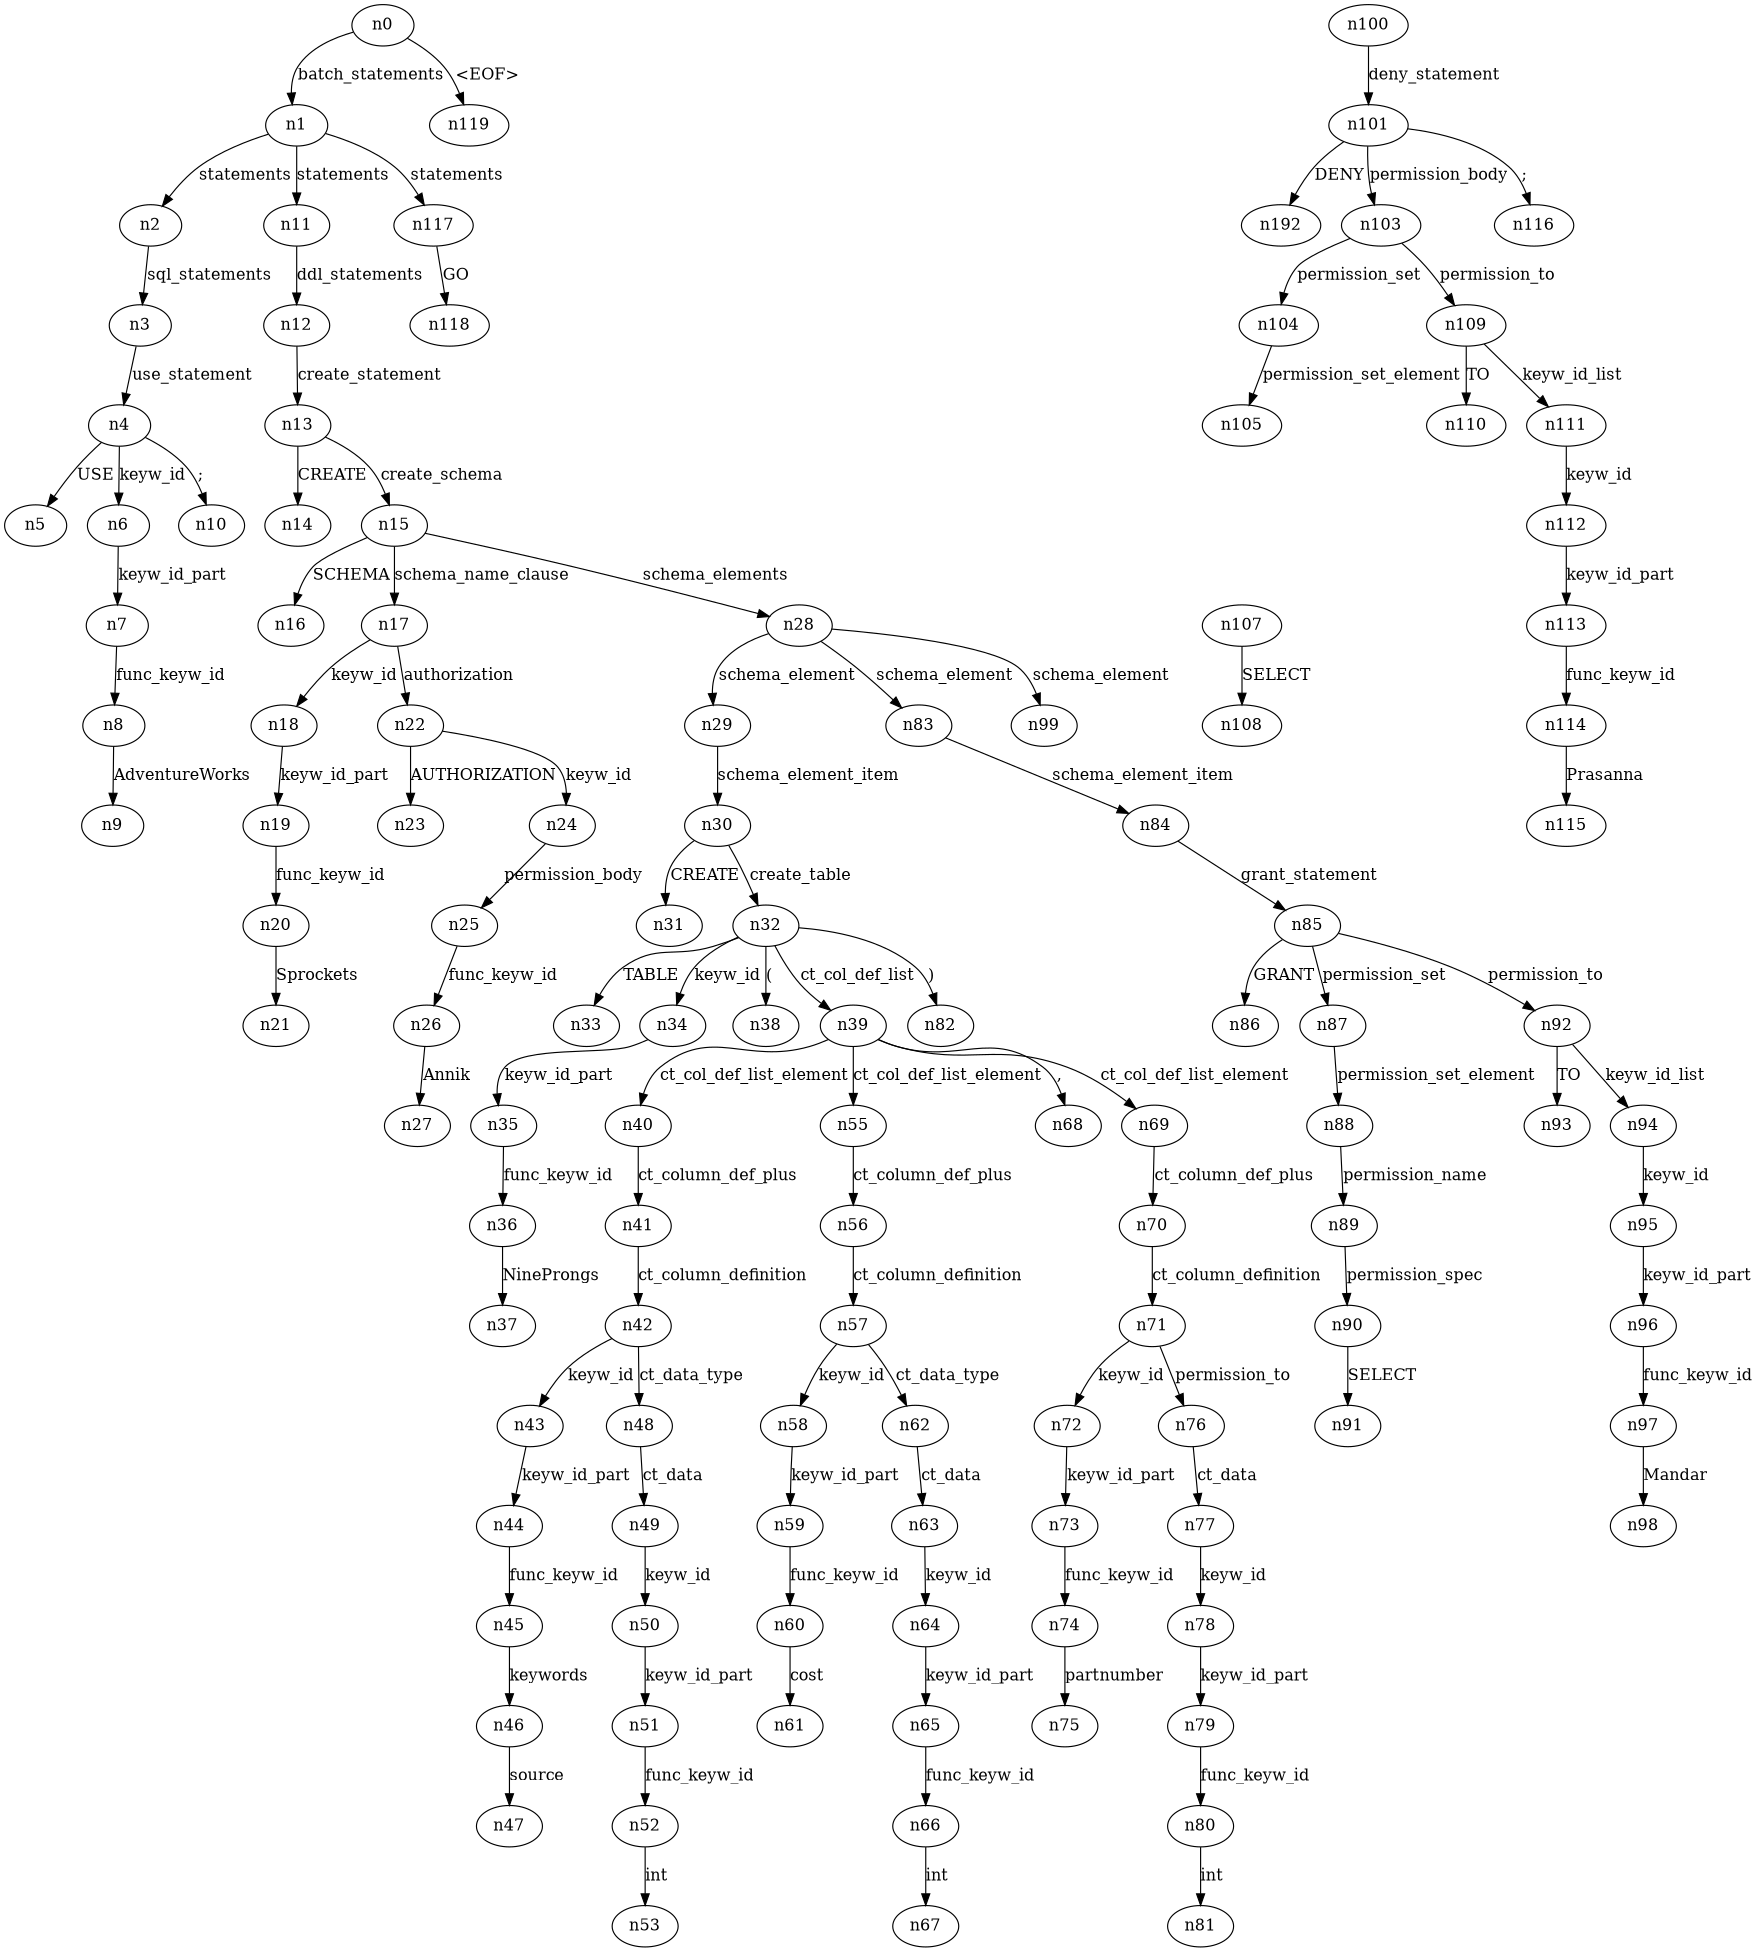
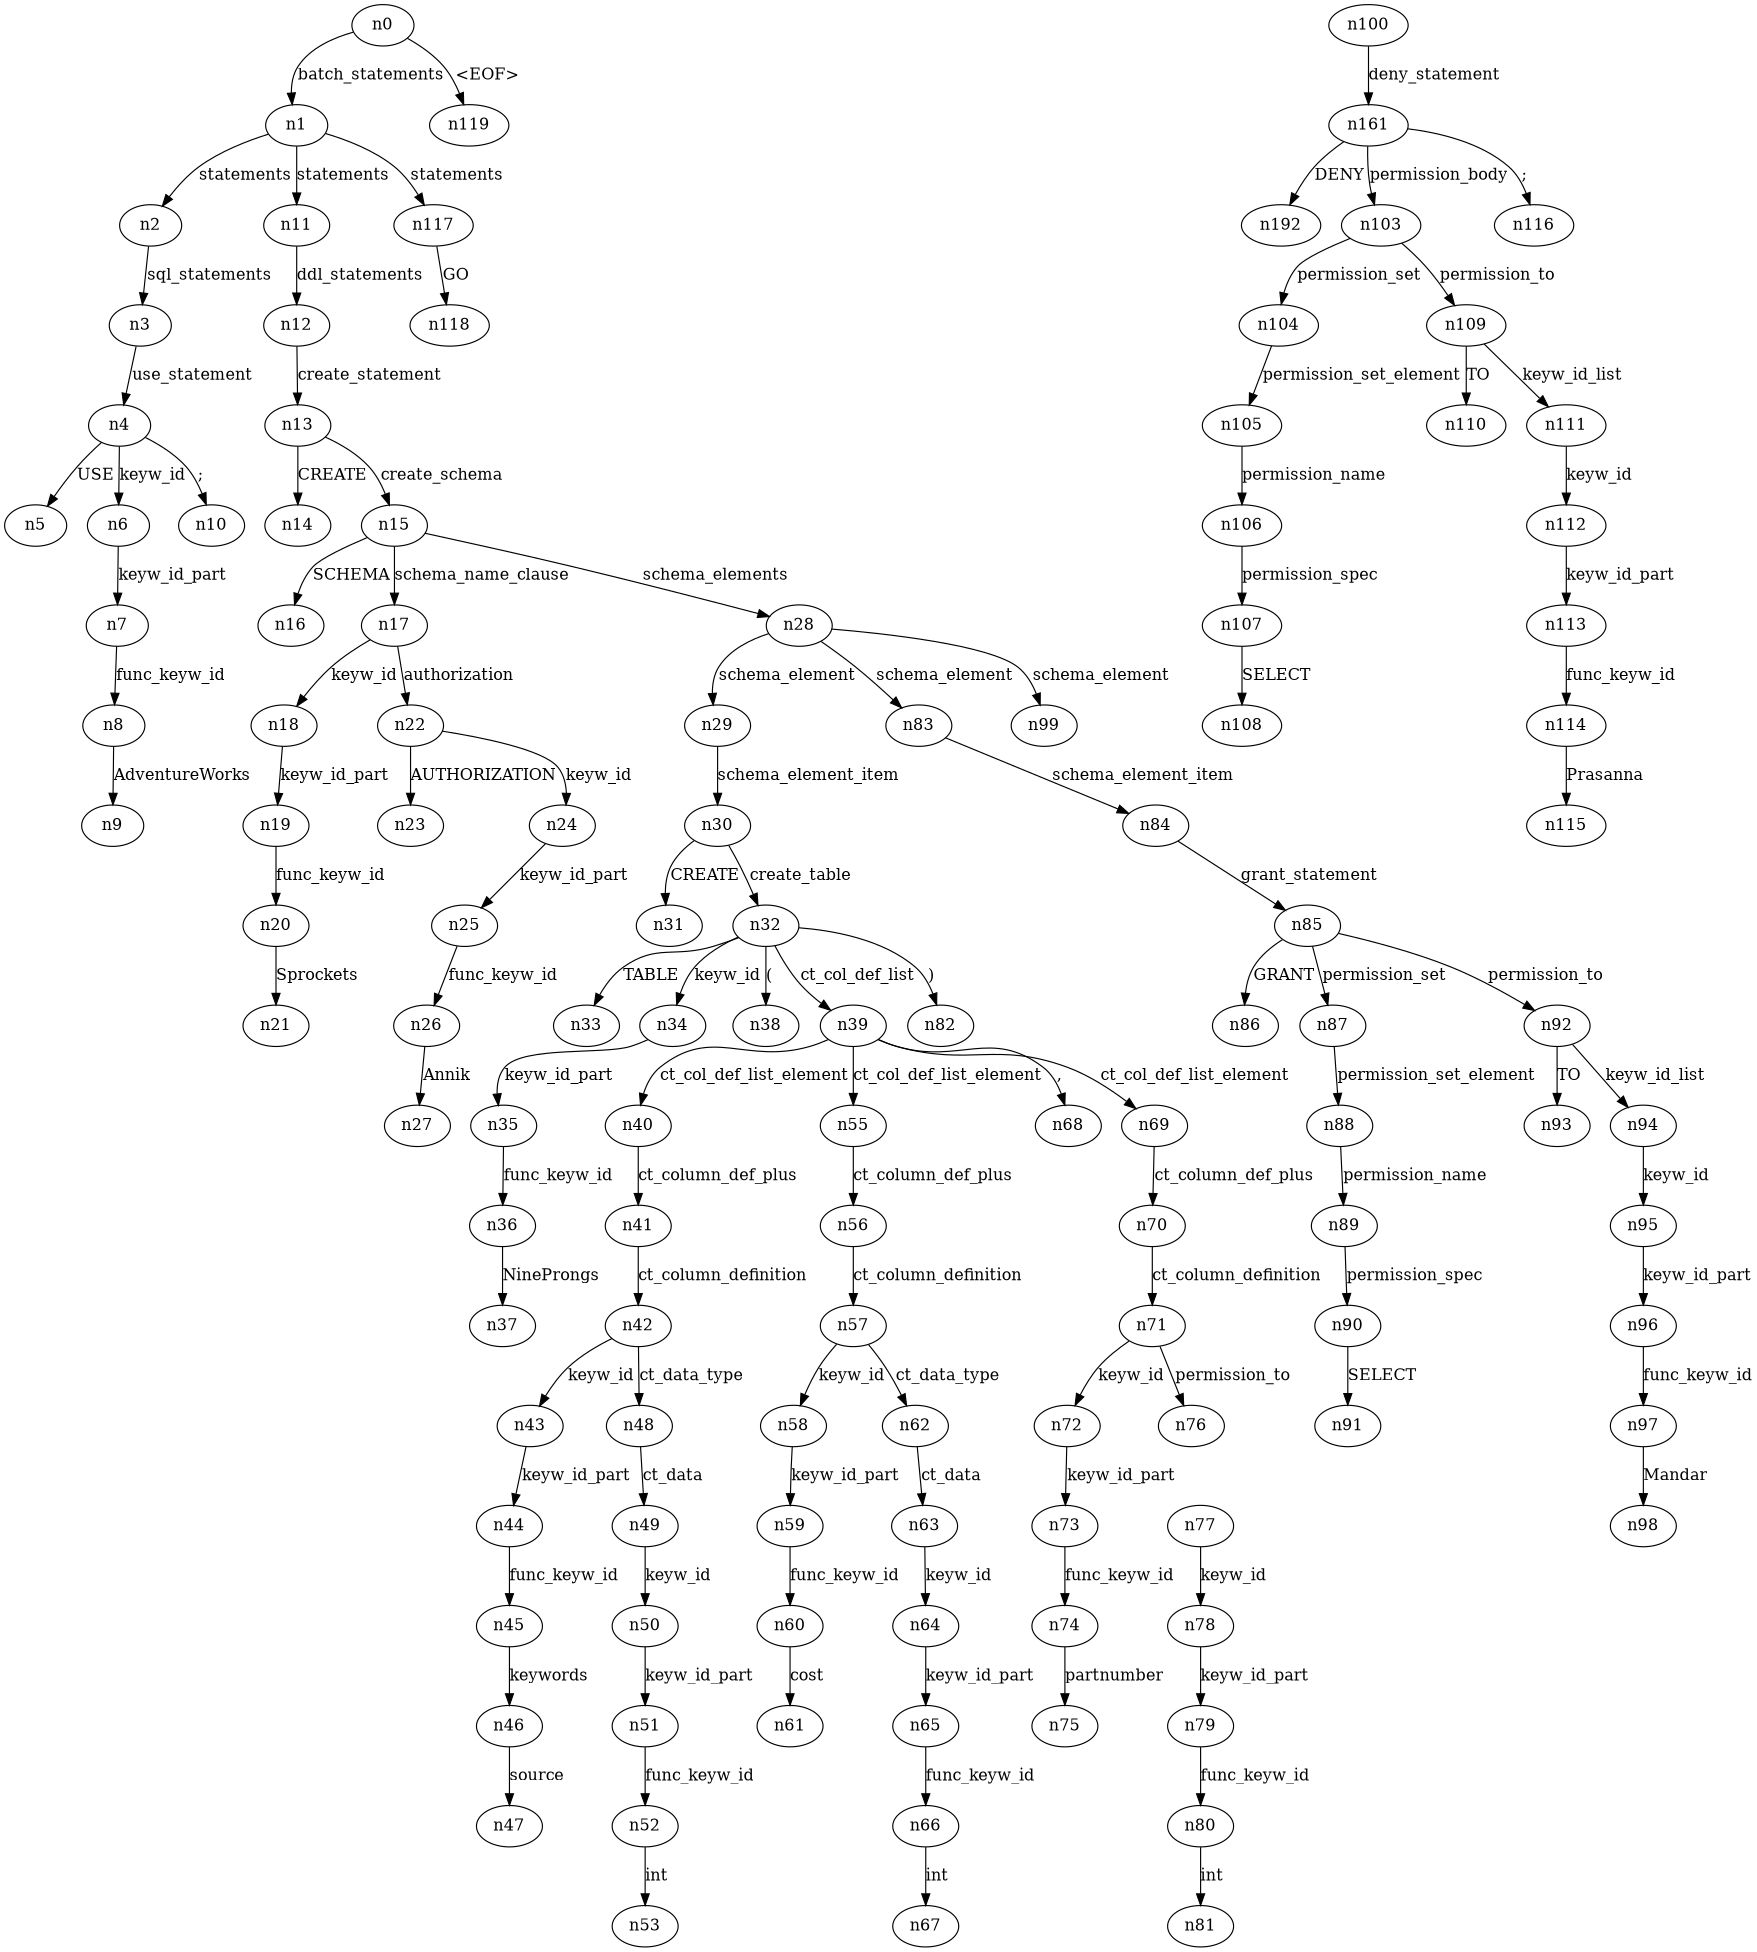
(1368, 125) -> (1368, 125)
none -> (1242, 526)
(574, 876) -> (574, 876)
(1195, 1470) -> none
